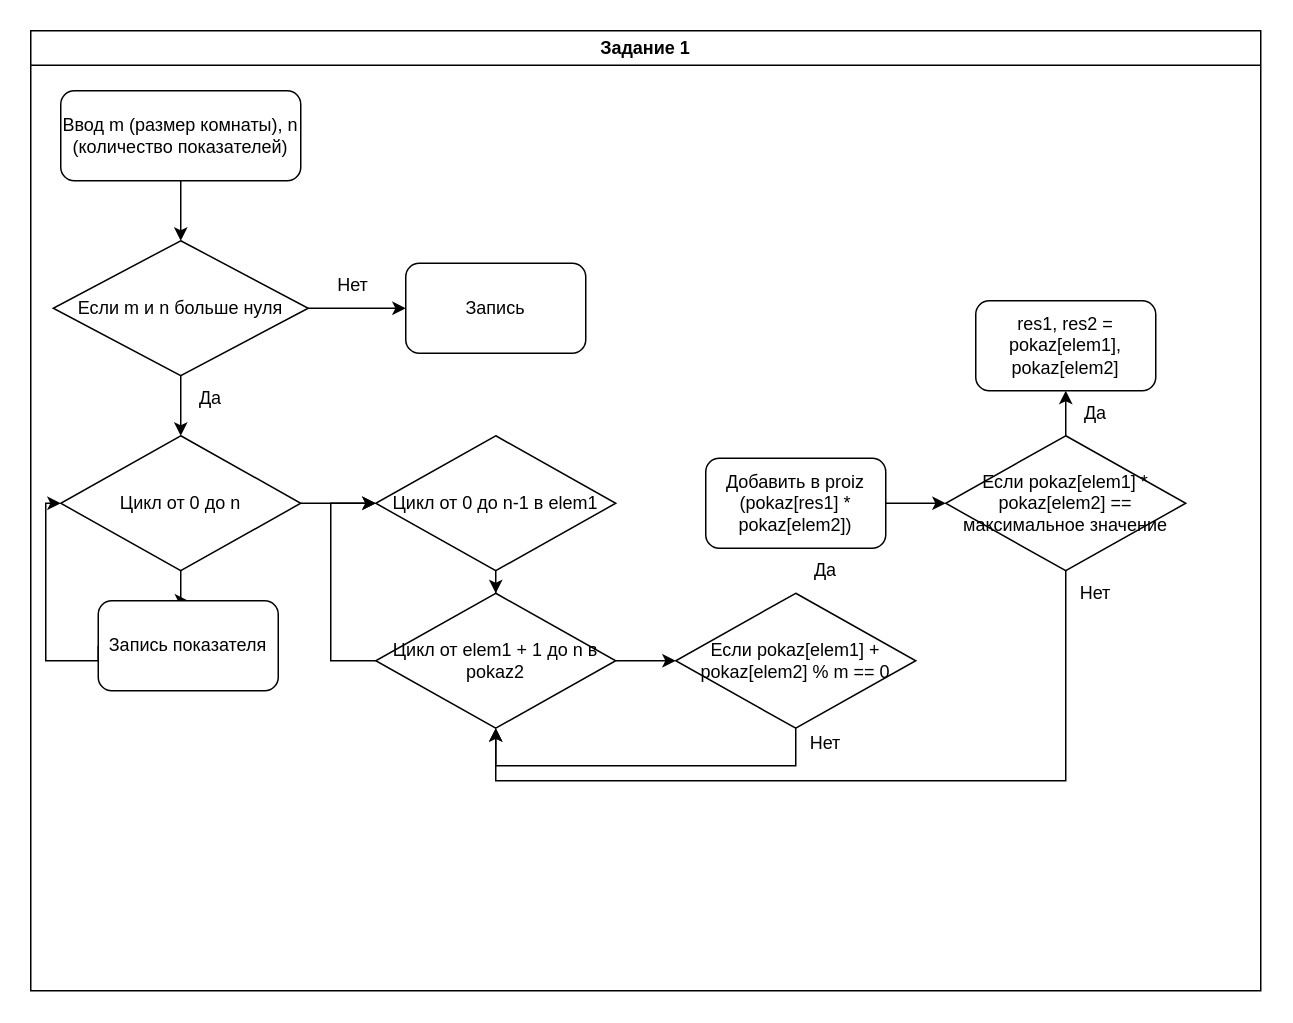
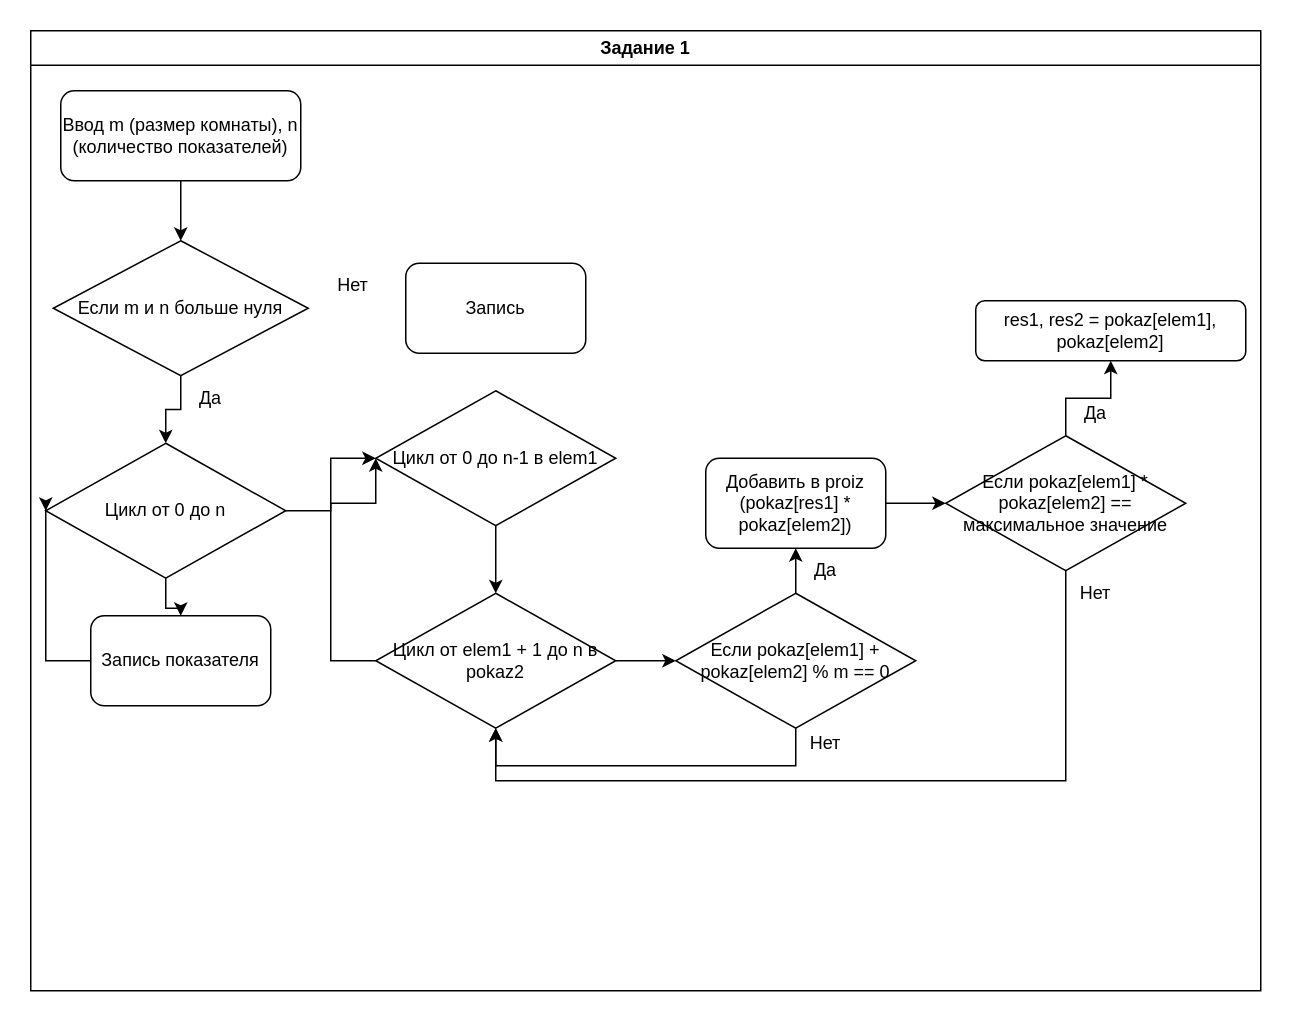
(352, 308) -> none
(1066, 346) -> (1111, 331)
(181, 503) -> (166, 511)
(496, 503) -> (496, 458)
none -> (796, 565)
(188, 646) -> (181, 661)
